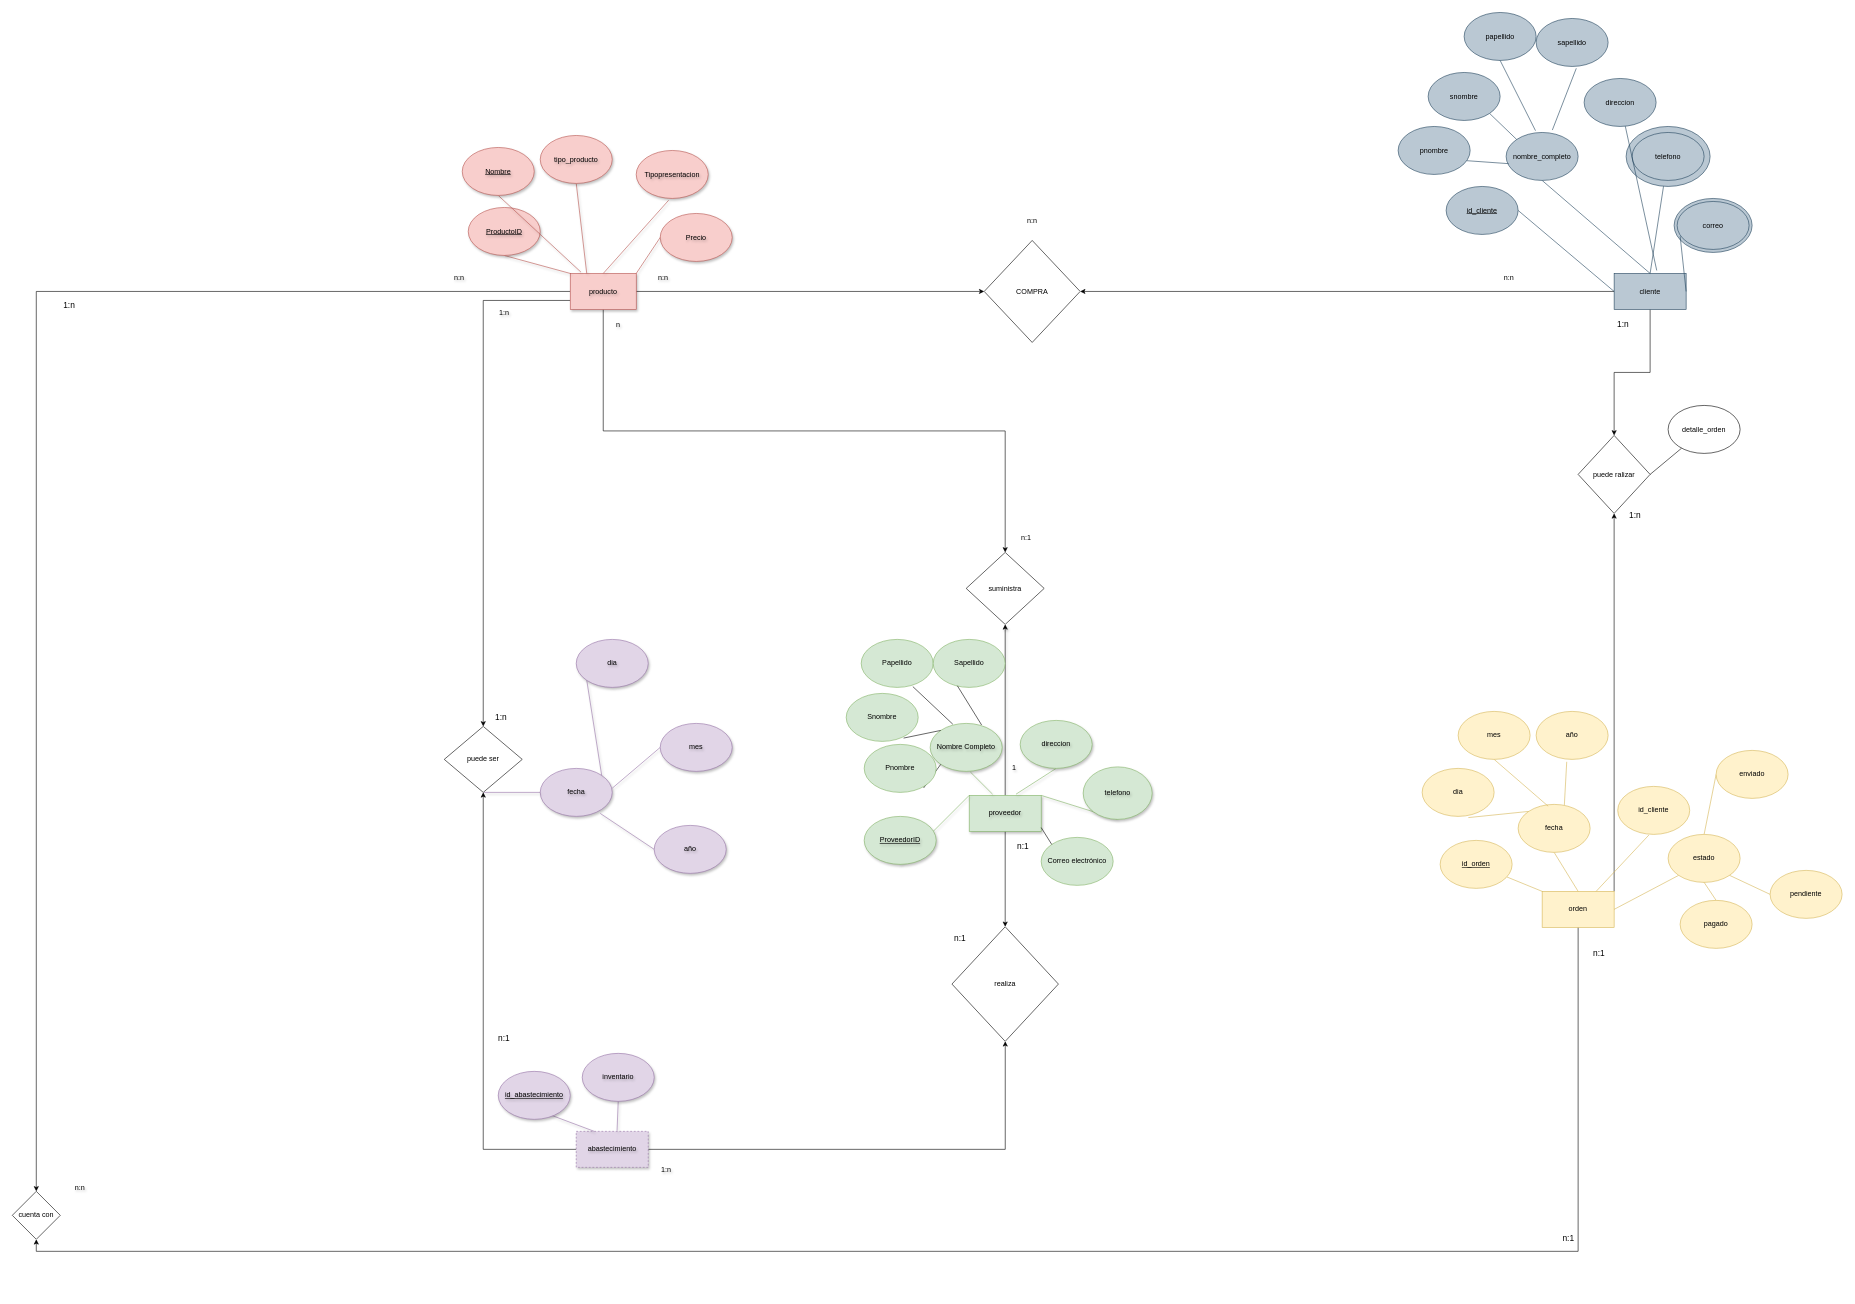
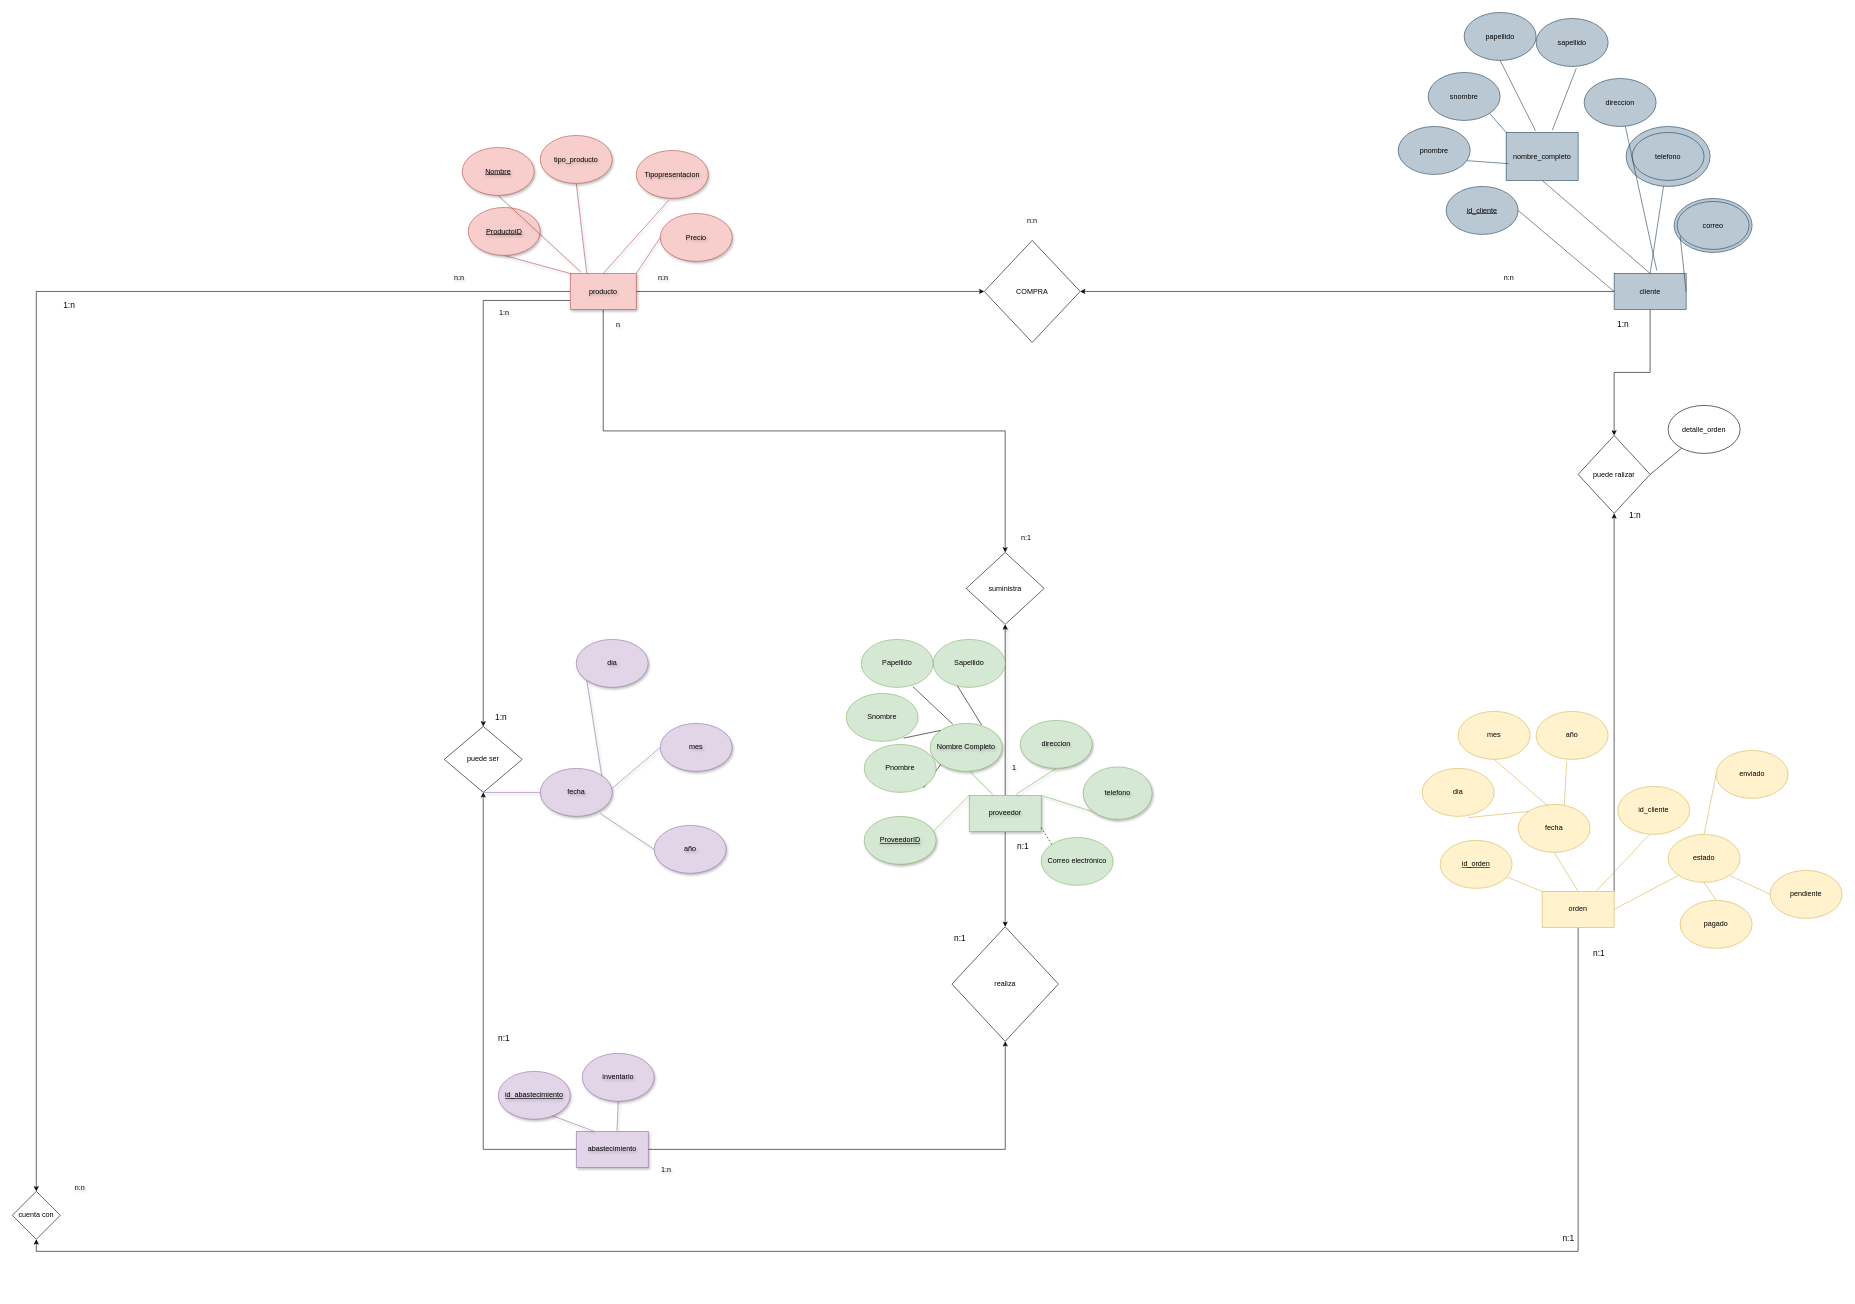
(1542, 156) -> (1542, 156)
(1046, 835) -> (1046, 835)
(612, 1149) -> (612, 1149)
